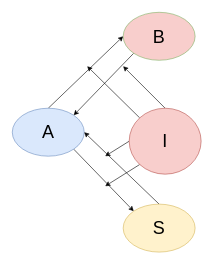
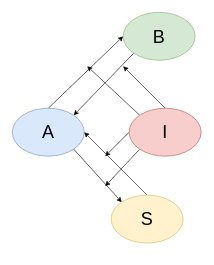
(159, 36) -> (159, 36)
(165, 141) -> (165, 132)
(159, 228) -> (147, 219)
